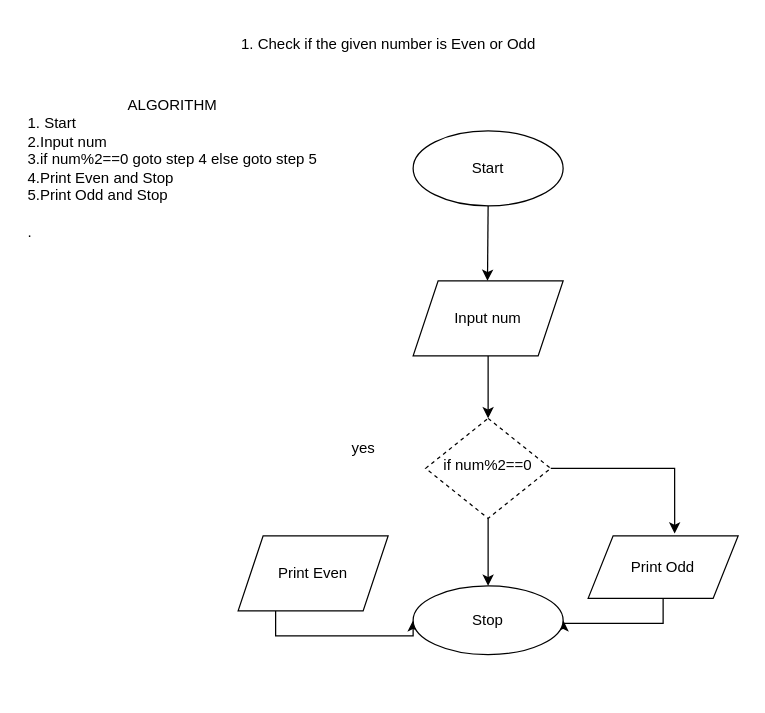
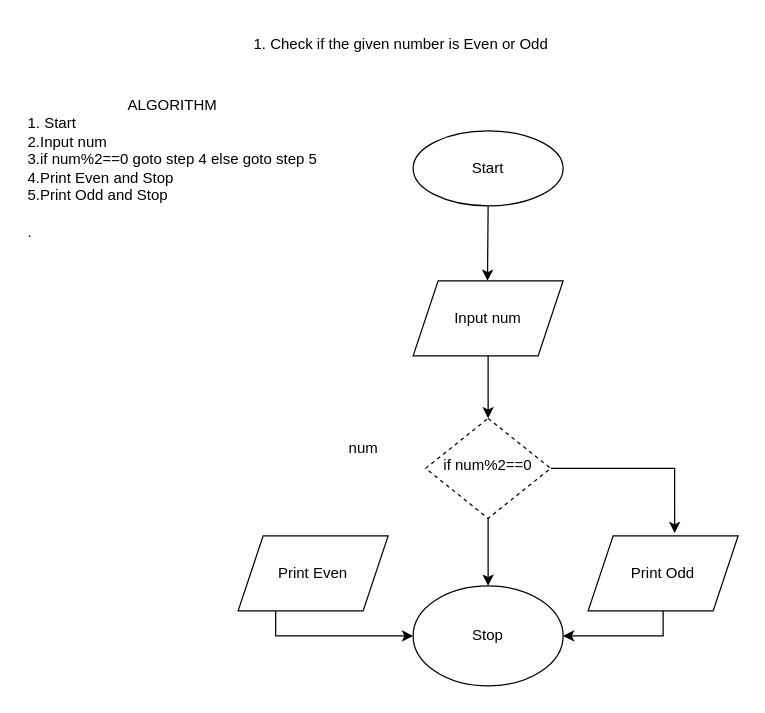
(388, 44) -> (401, 44)
(364, 448) -> (364, 448)
(663, 567) -> (663, 573)
(488, 620) -> (488, 636)
